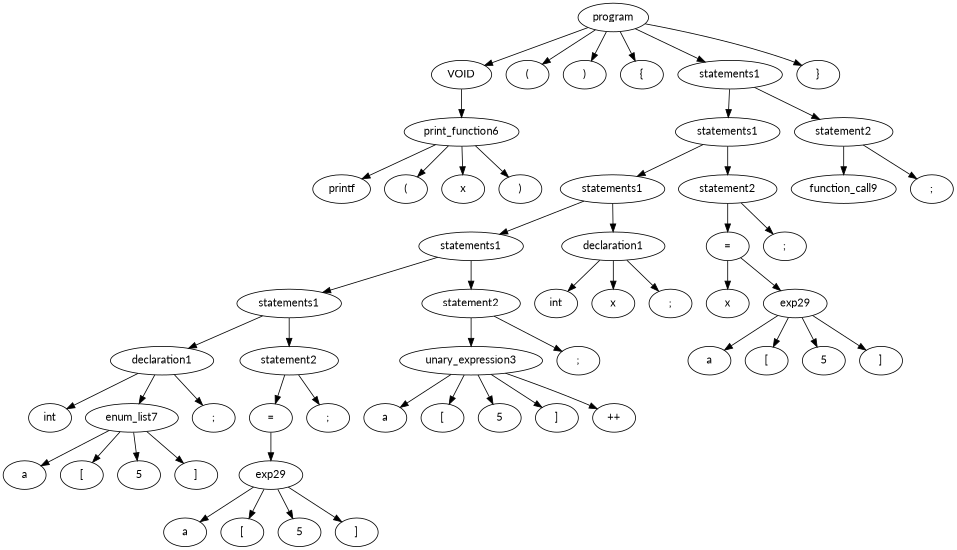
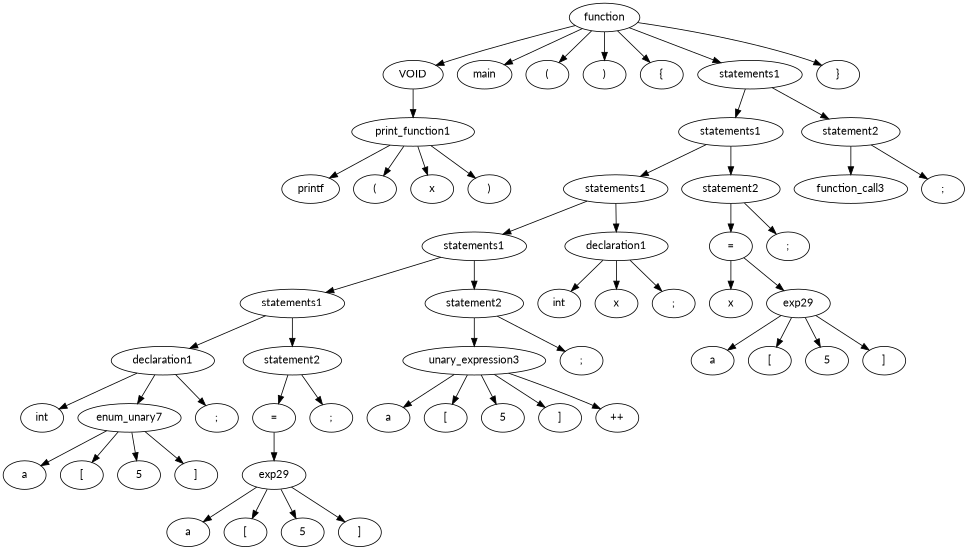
(613, 17) -> (605, 17)
none -> (485, 75)
(462, 132) -> (413, 132)
(844, 189) -> (851, 189)
(132, 418) -> (129, 418)
